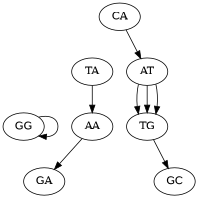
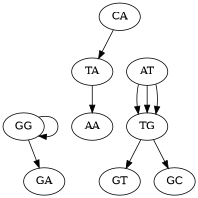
(132, 41) -> (108, 41)
(71, 151) -> (32, 150)
none -> (120, 181)
